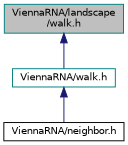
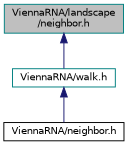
(64, 19) -> (64, 19)
